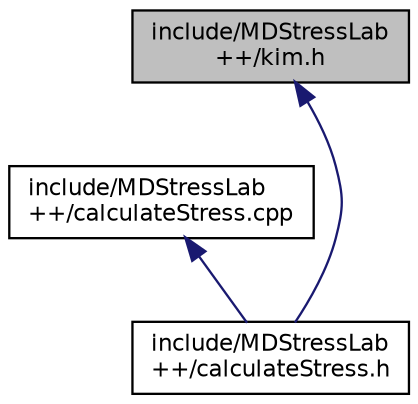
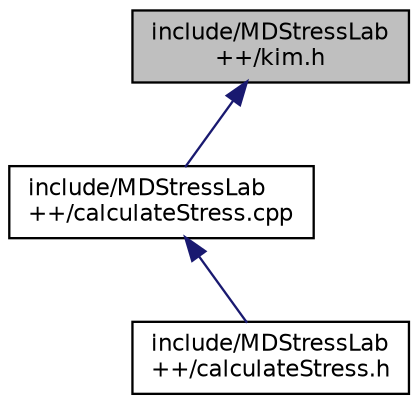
(341, 214) -> (209, 134)
